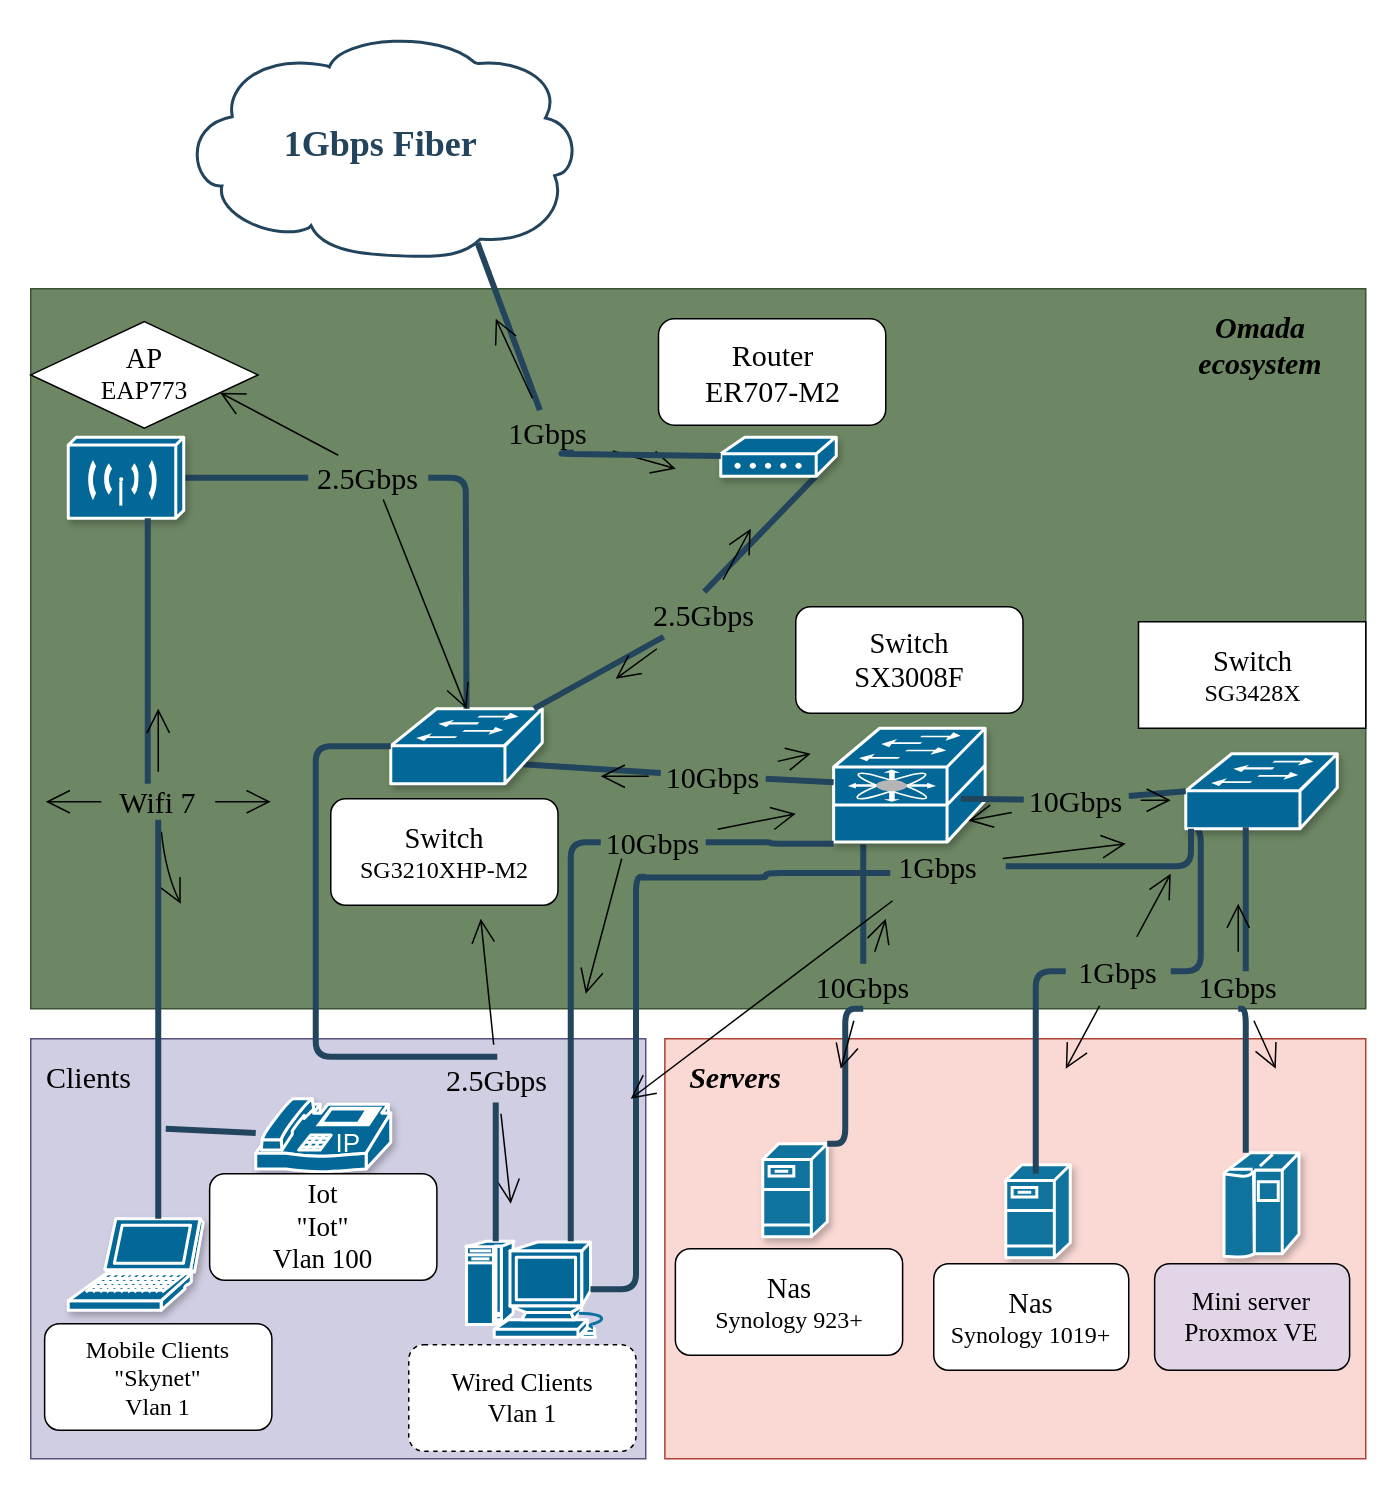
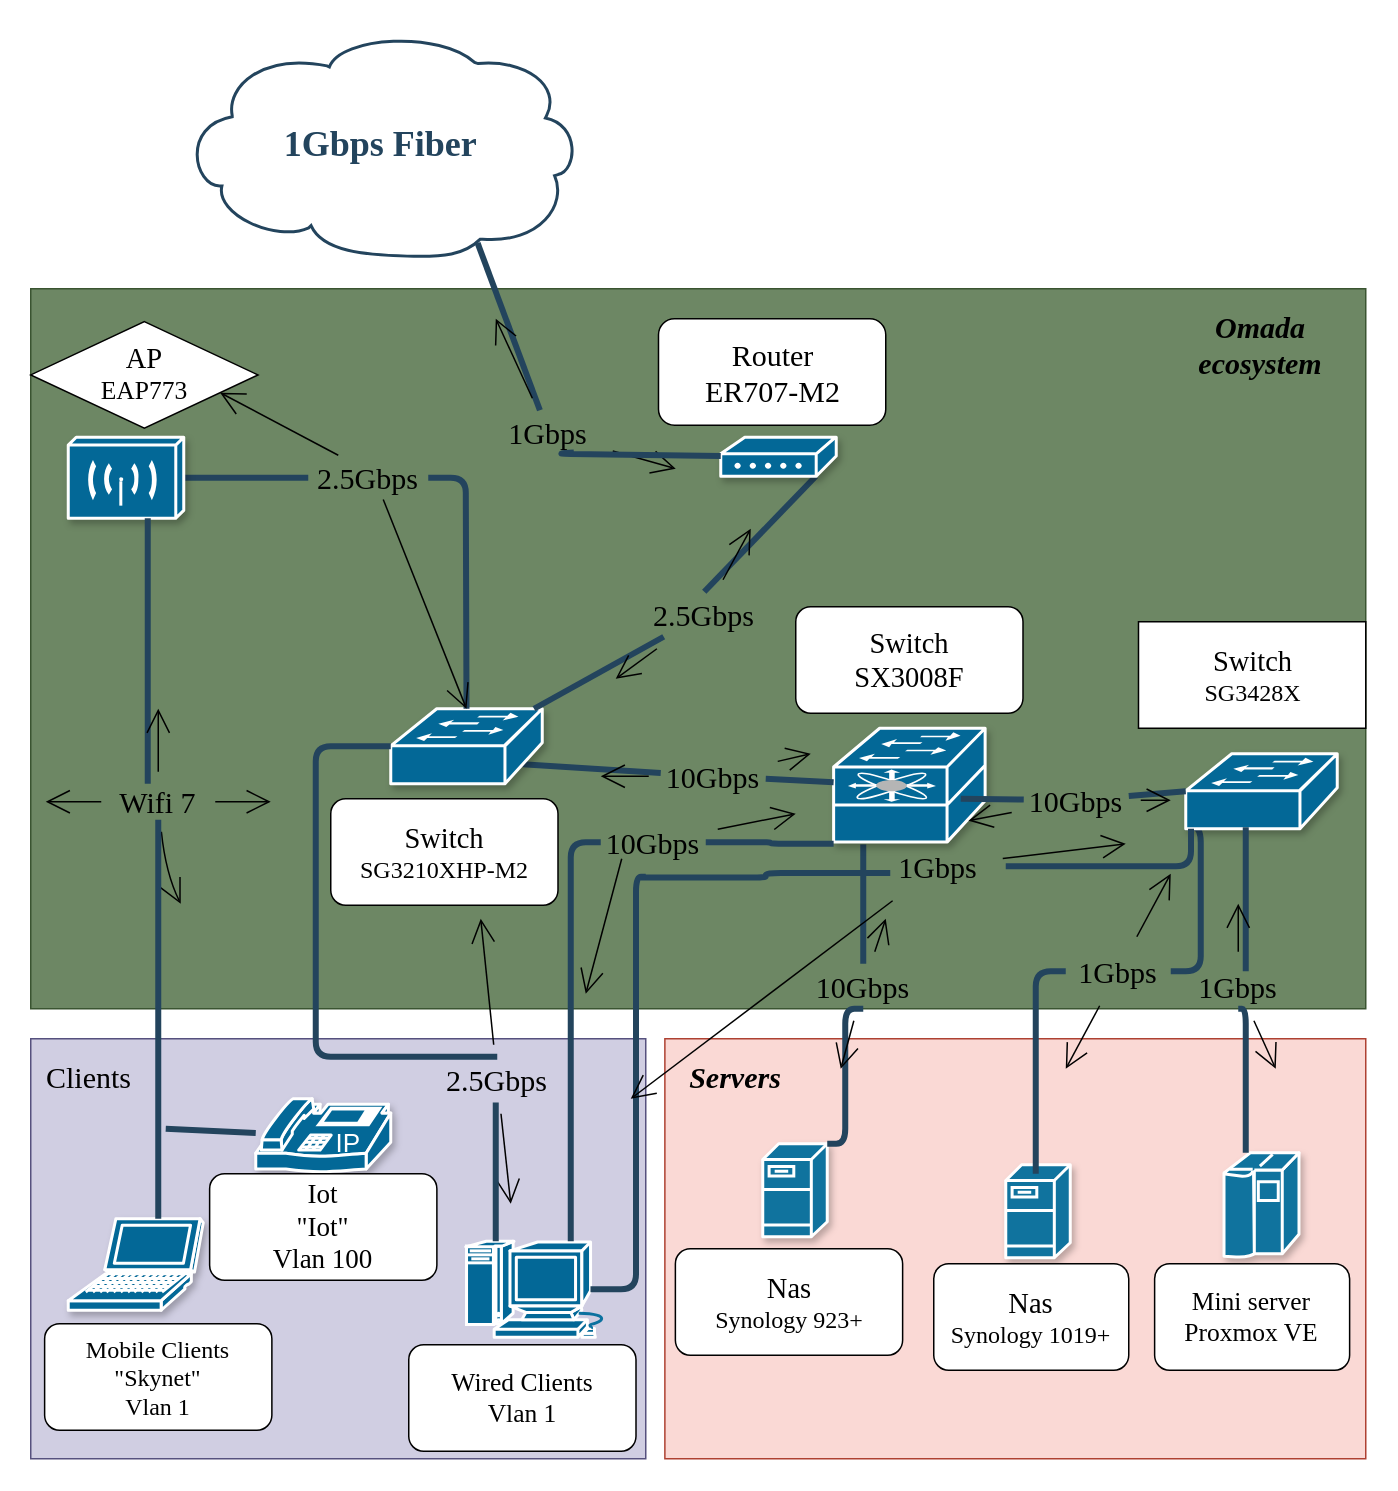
(1252, 1317) -> (1252, 1317)
(522, 1398) -> (522, 1398)
